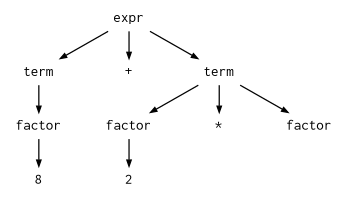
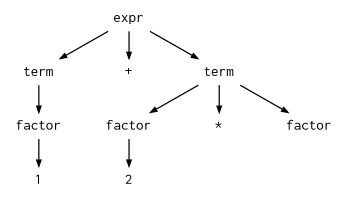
(39, 180) -> (39, 180)
